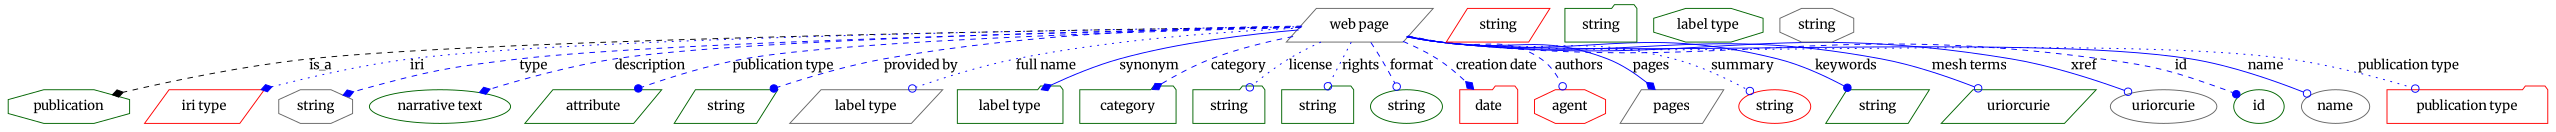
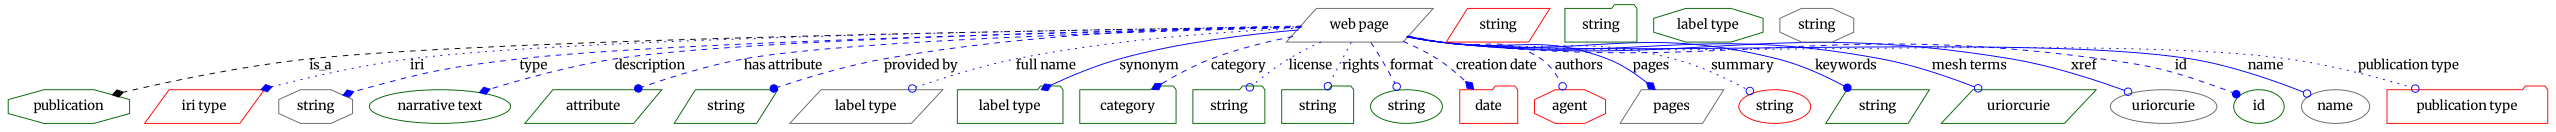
(784, 66) -> (784, 66)
